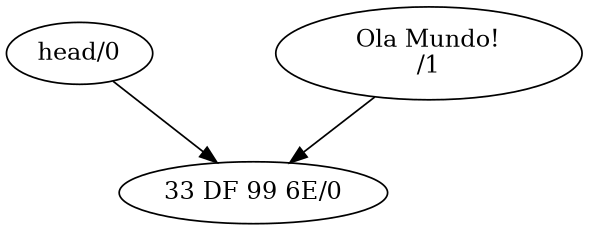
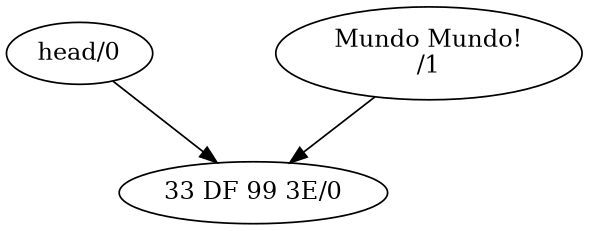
(429, 53) -> (429, 53)
(253, 193) -> (253, 193)
